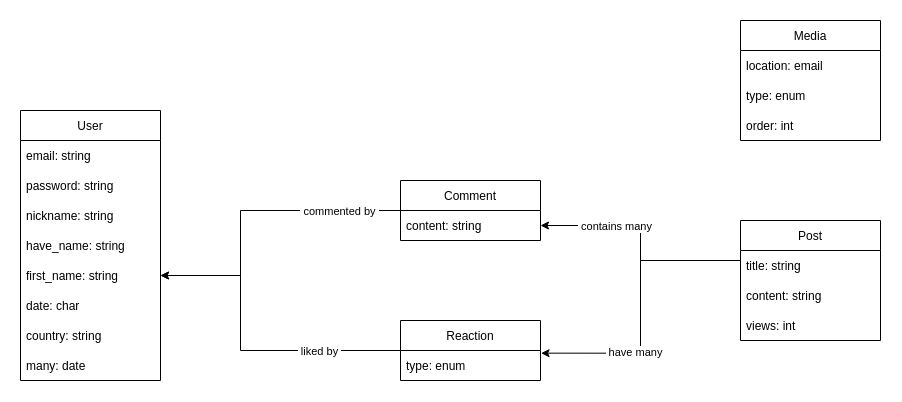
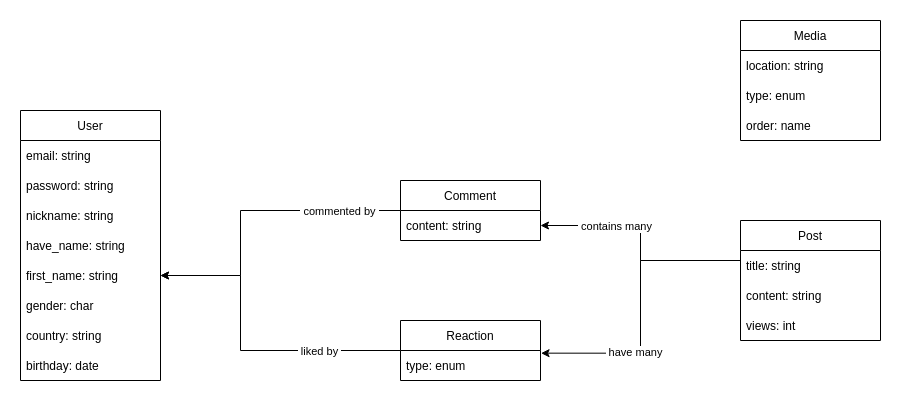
(787, 66) -> (792, 66)
(775, 126) -> (780, 126)
(56, 306) -> (63, 306)
(56, 366) -> (68, 366)
